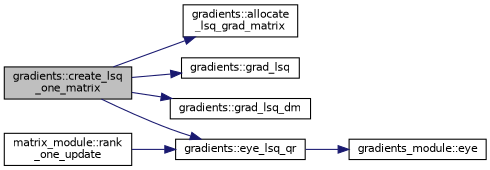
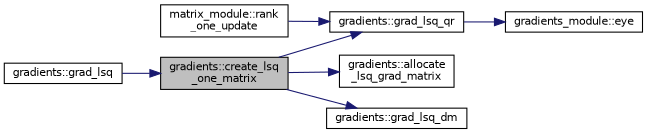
(151, 76) -> (136, 73)
(240, 149) -> (397, 22)
